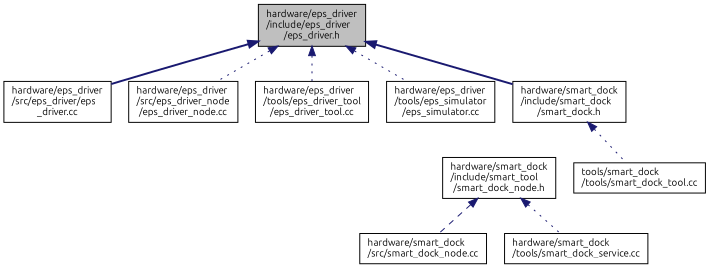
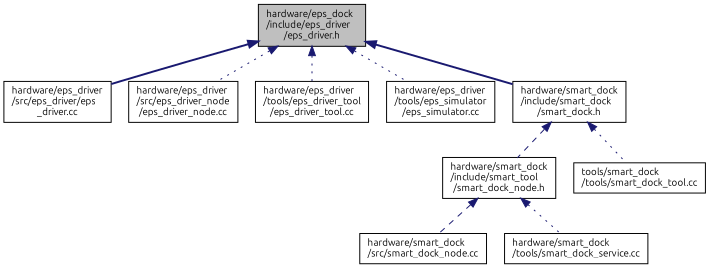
(312, 25) -> (312, 25)
none -> (531, 144)
